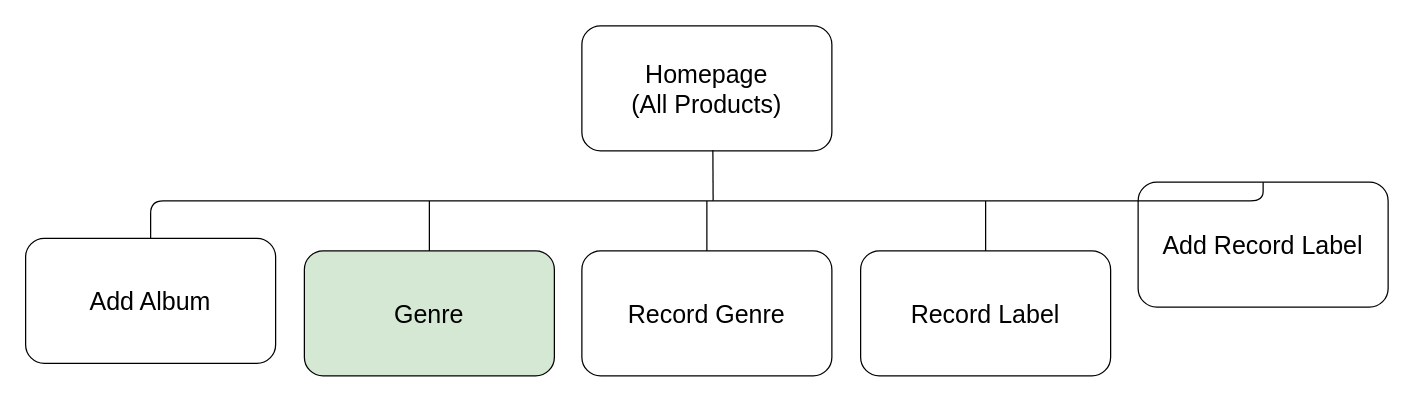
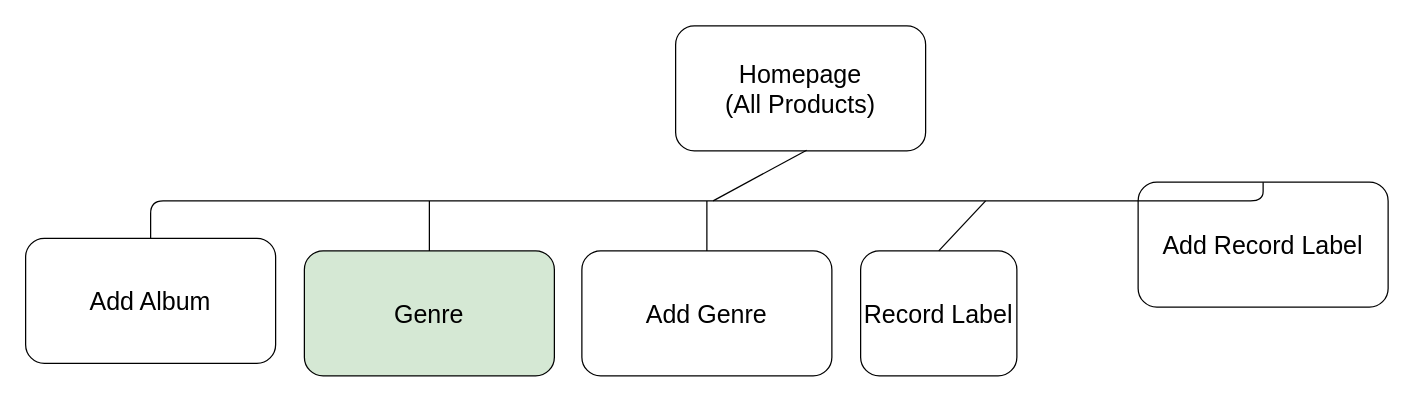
(707, 88) -> (801, 88)
(707, 313) -> (707, 313)
(986, 313) -> (939, 313)
